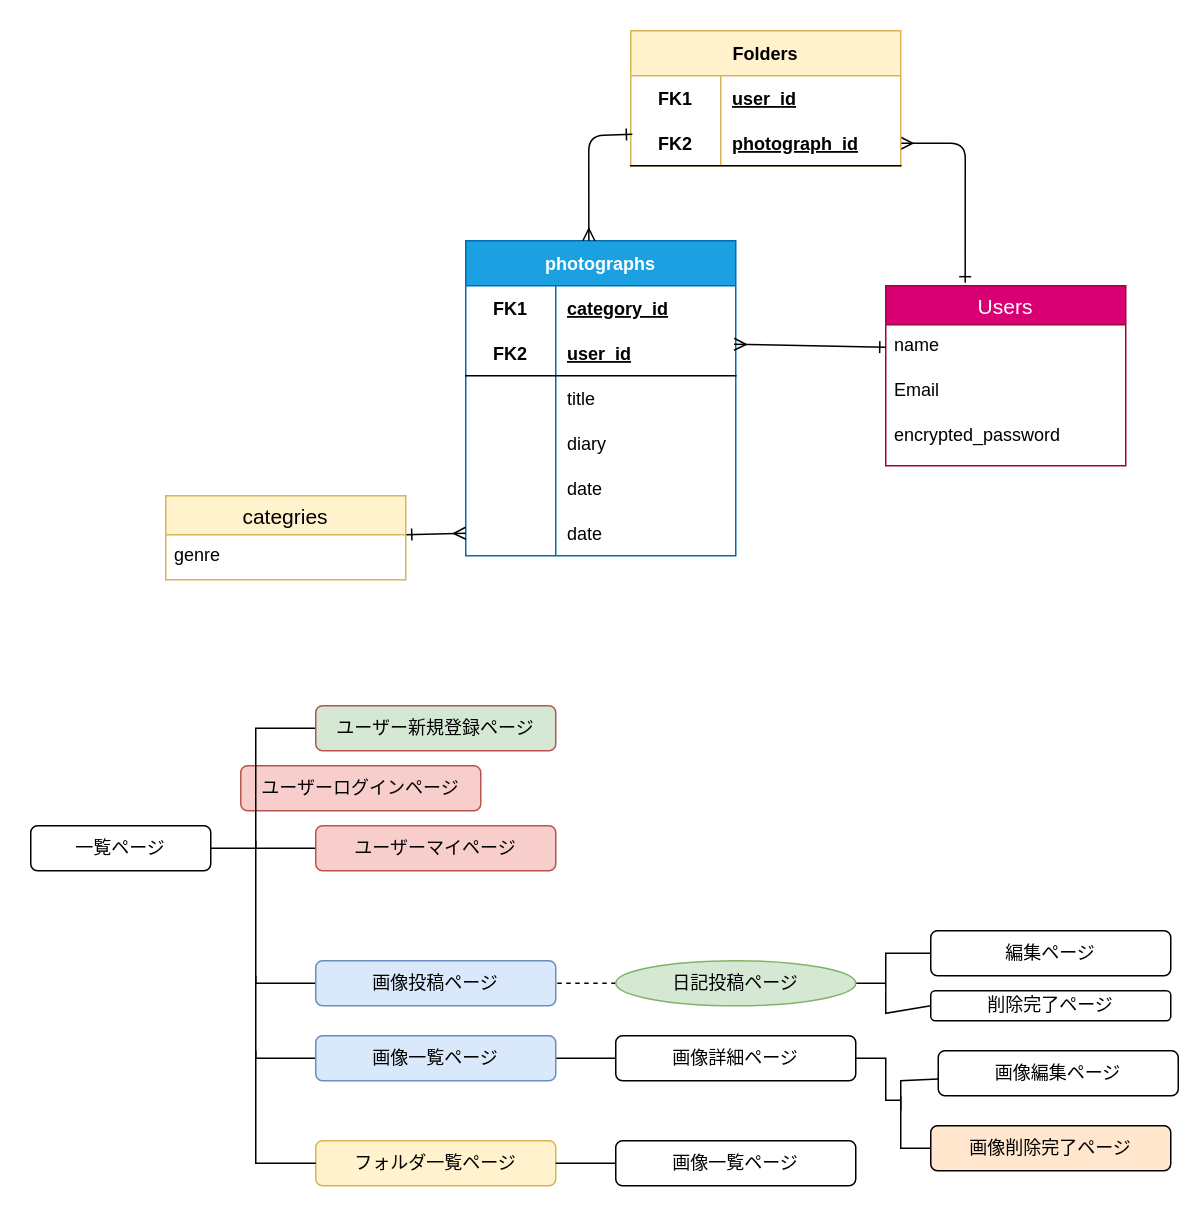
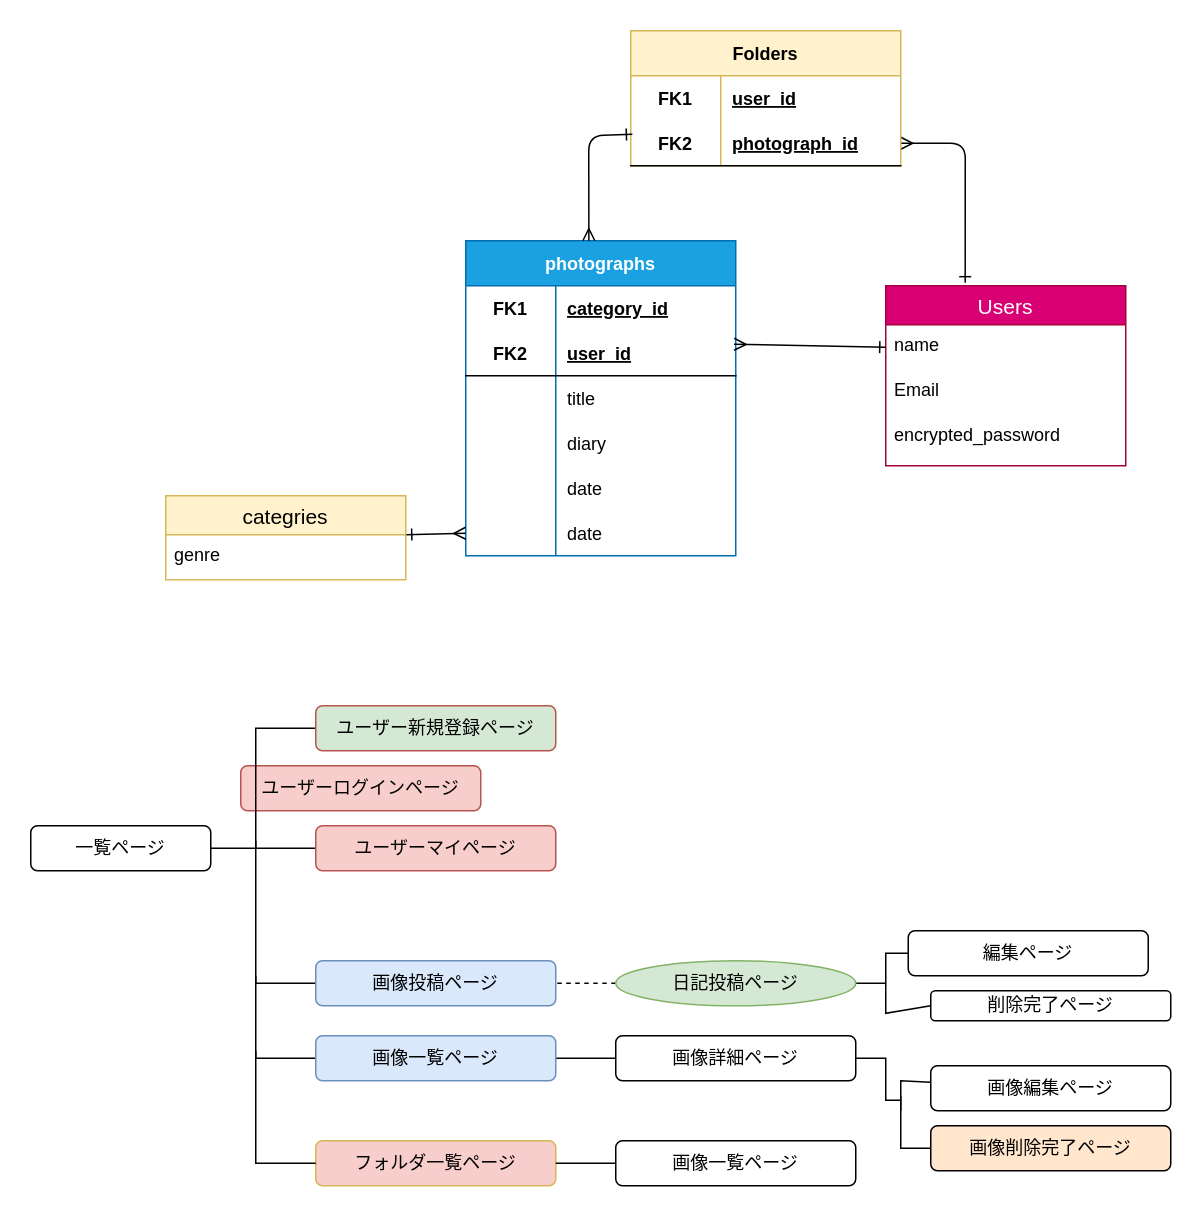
(1051, 953) -> (1028, 953)
(1058, 1073) -> (1051, 1088)
(436, 1163) -> (436, 1163)
